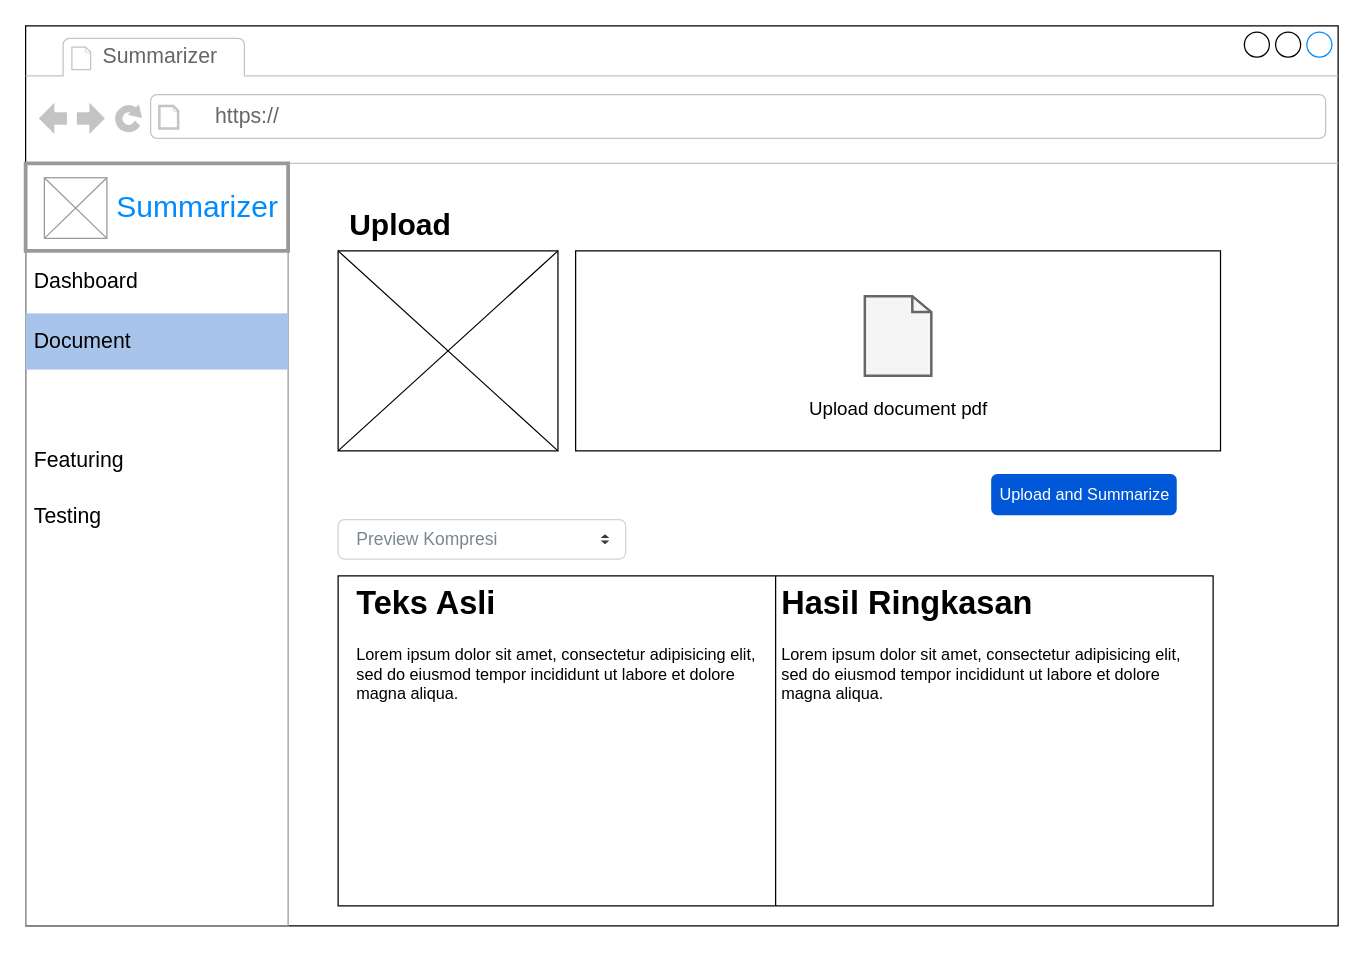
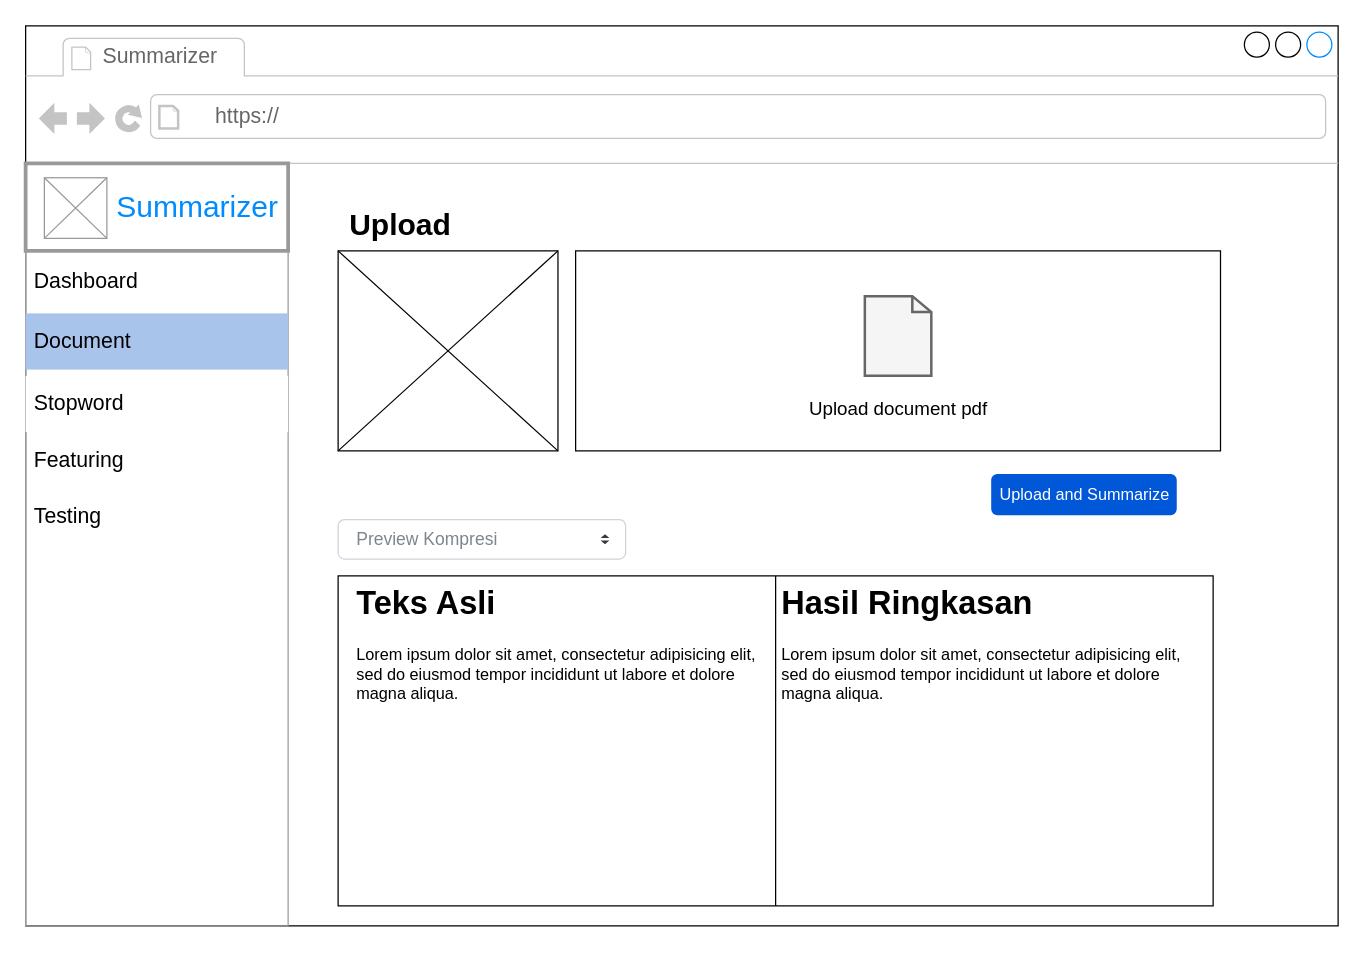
none -> (157, 404)
